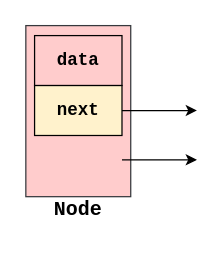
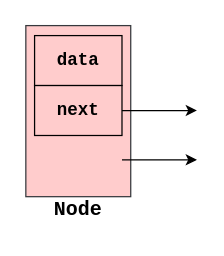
(78, 111) -> (78, 111)
